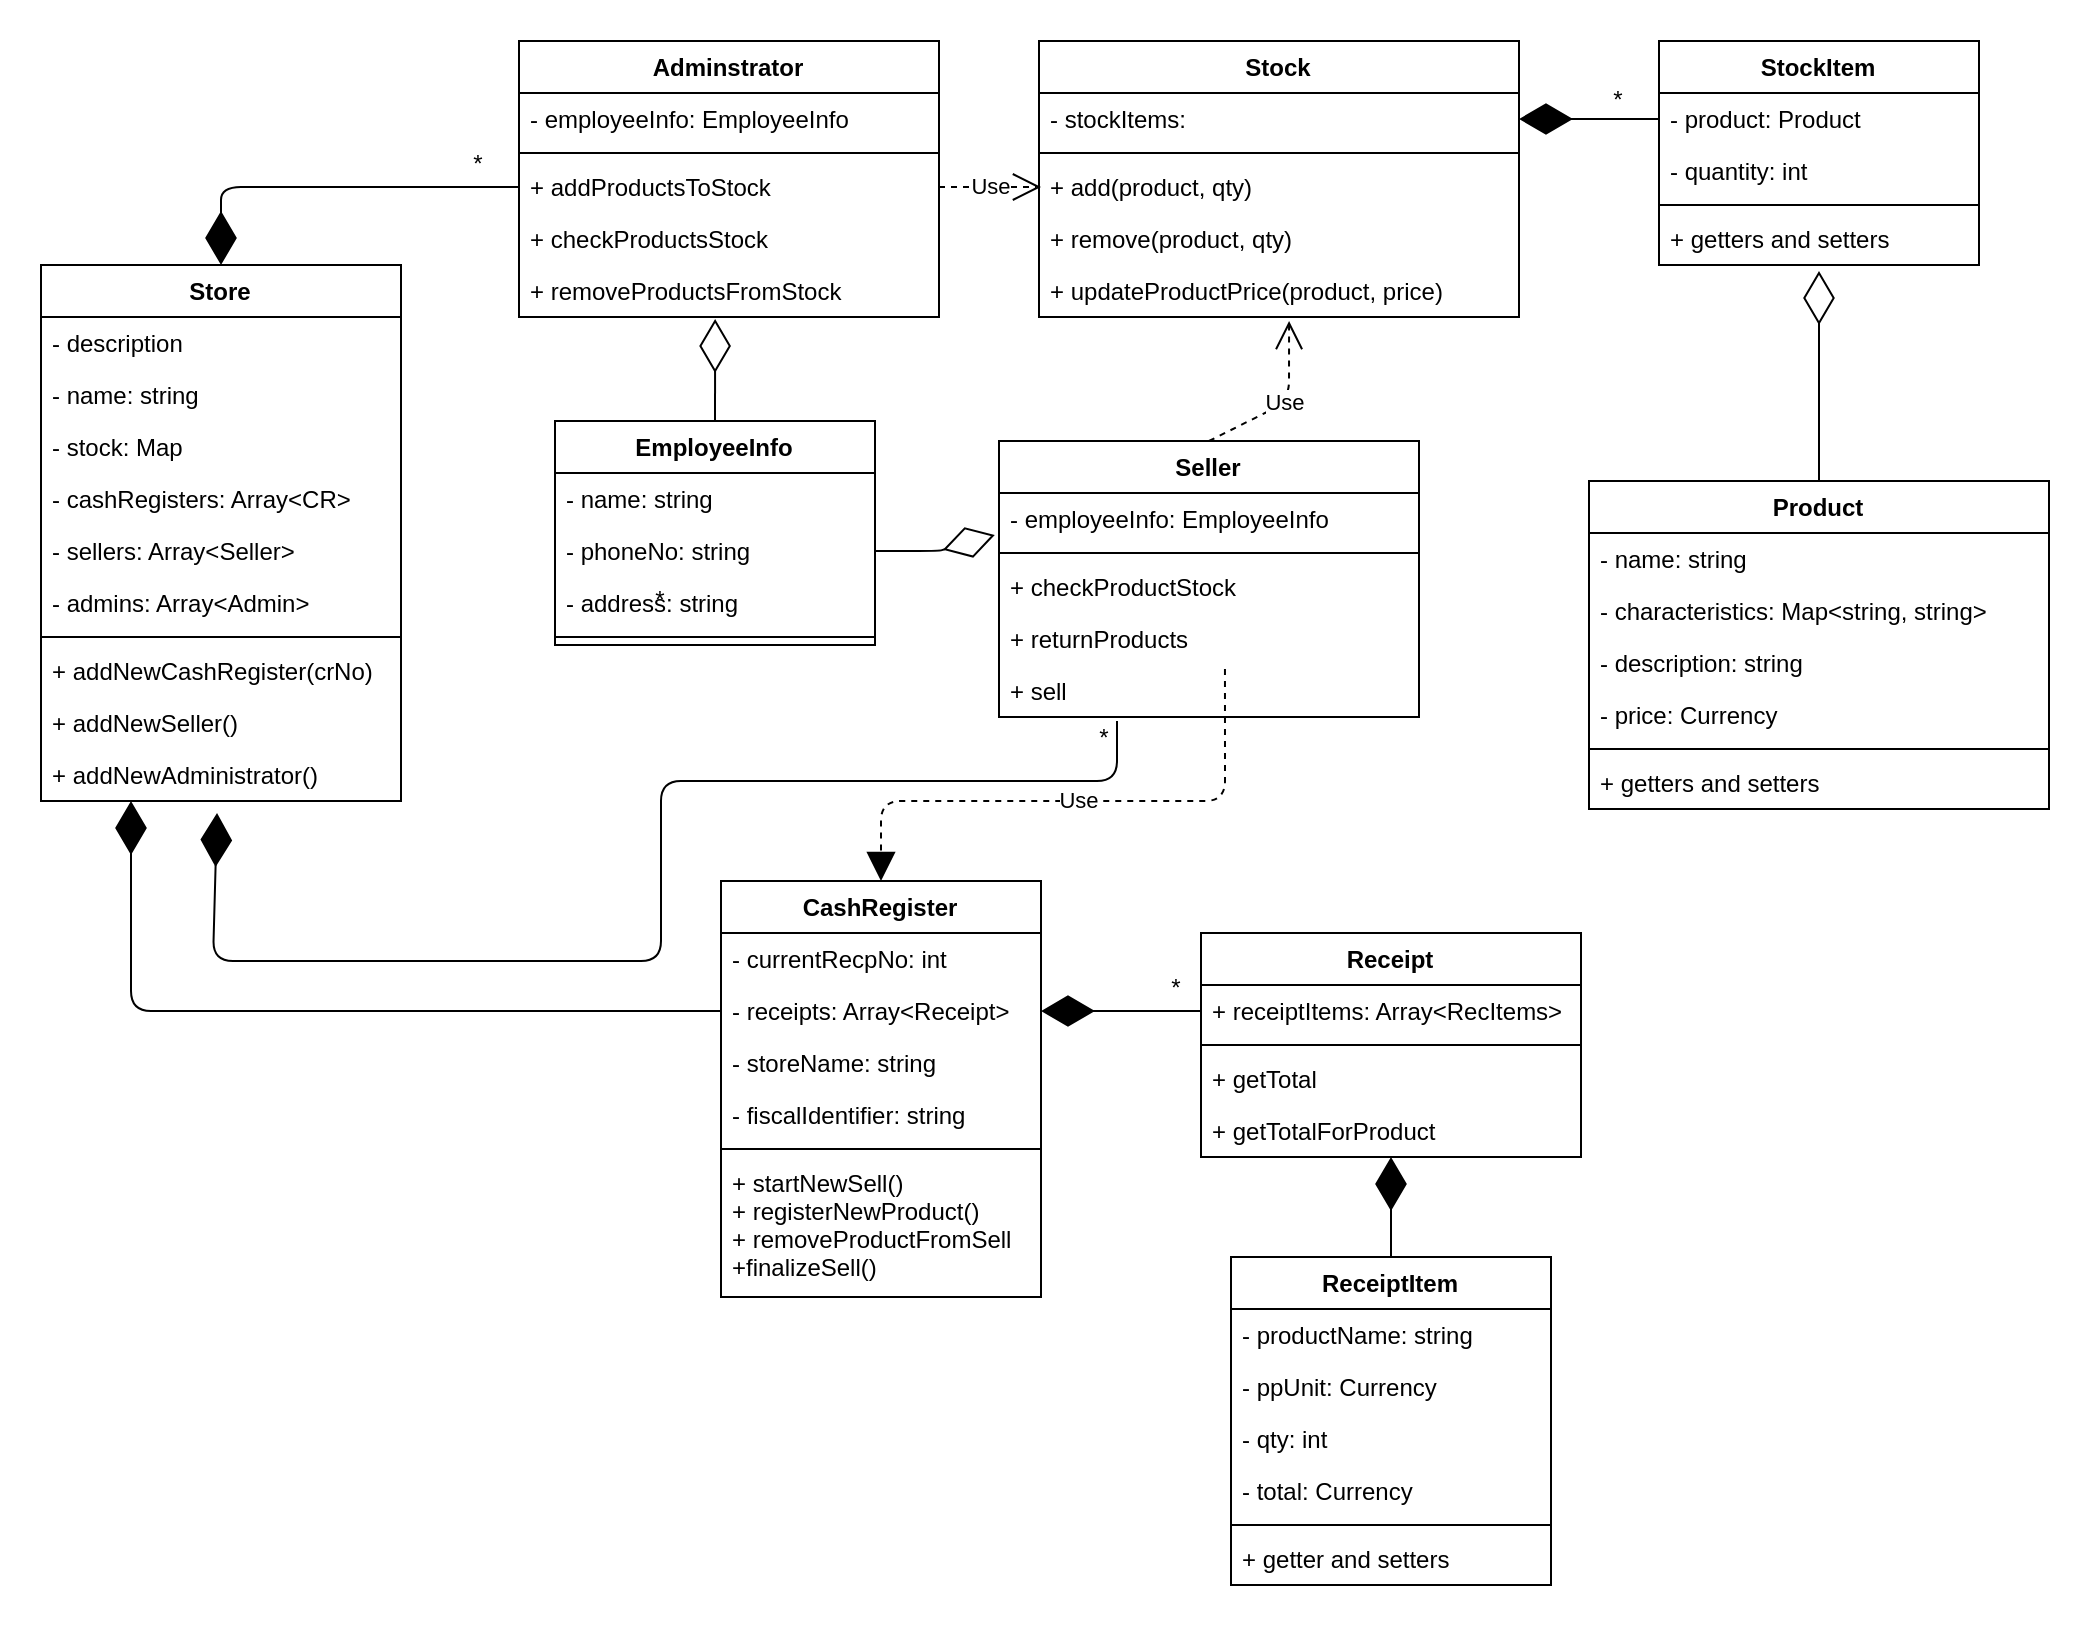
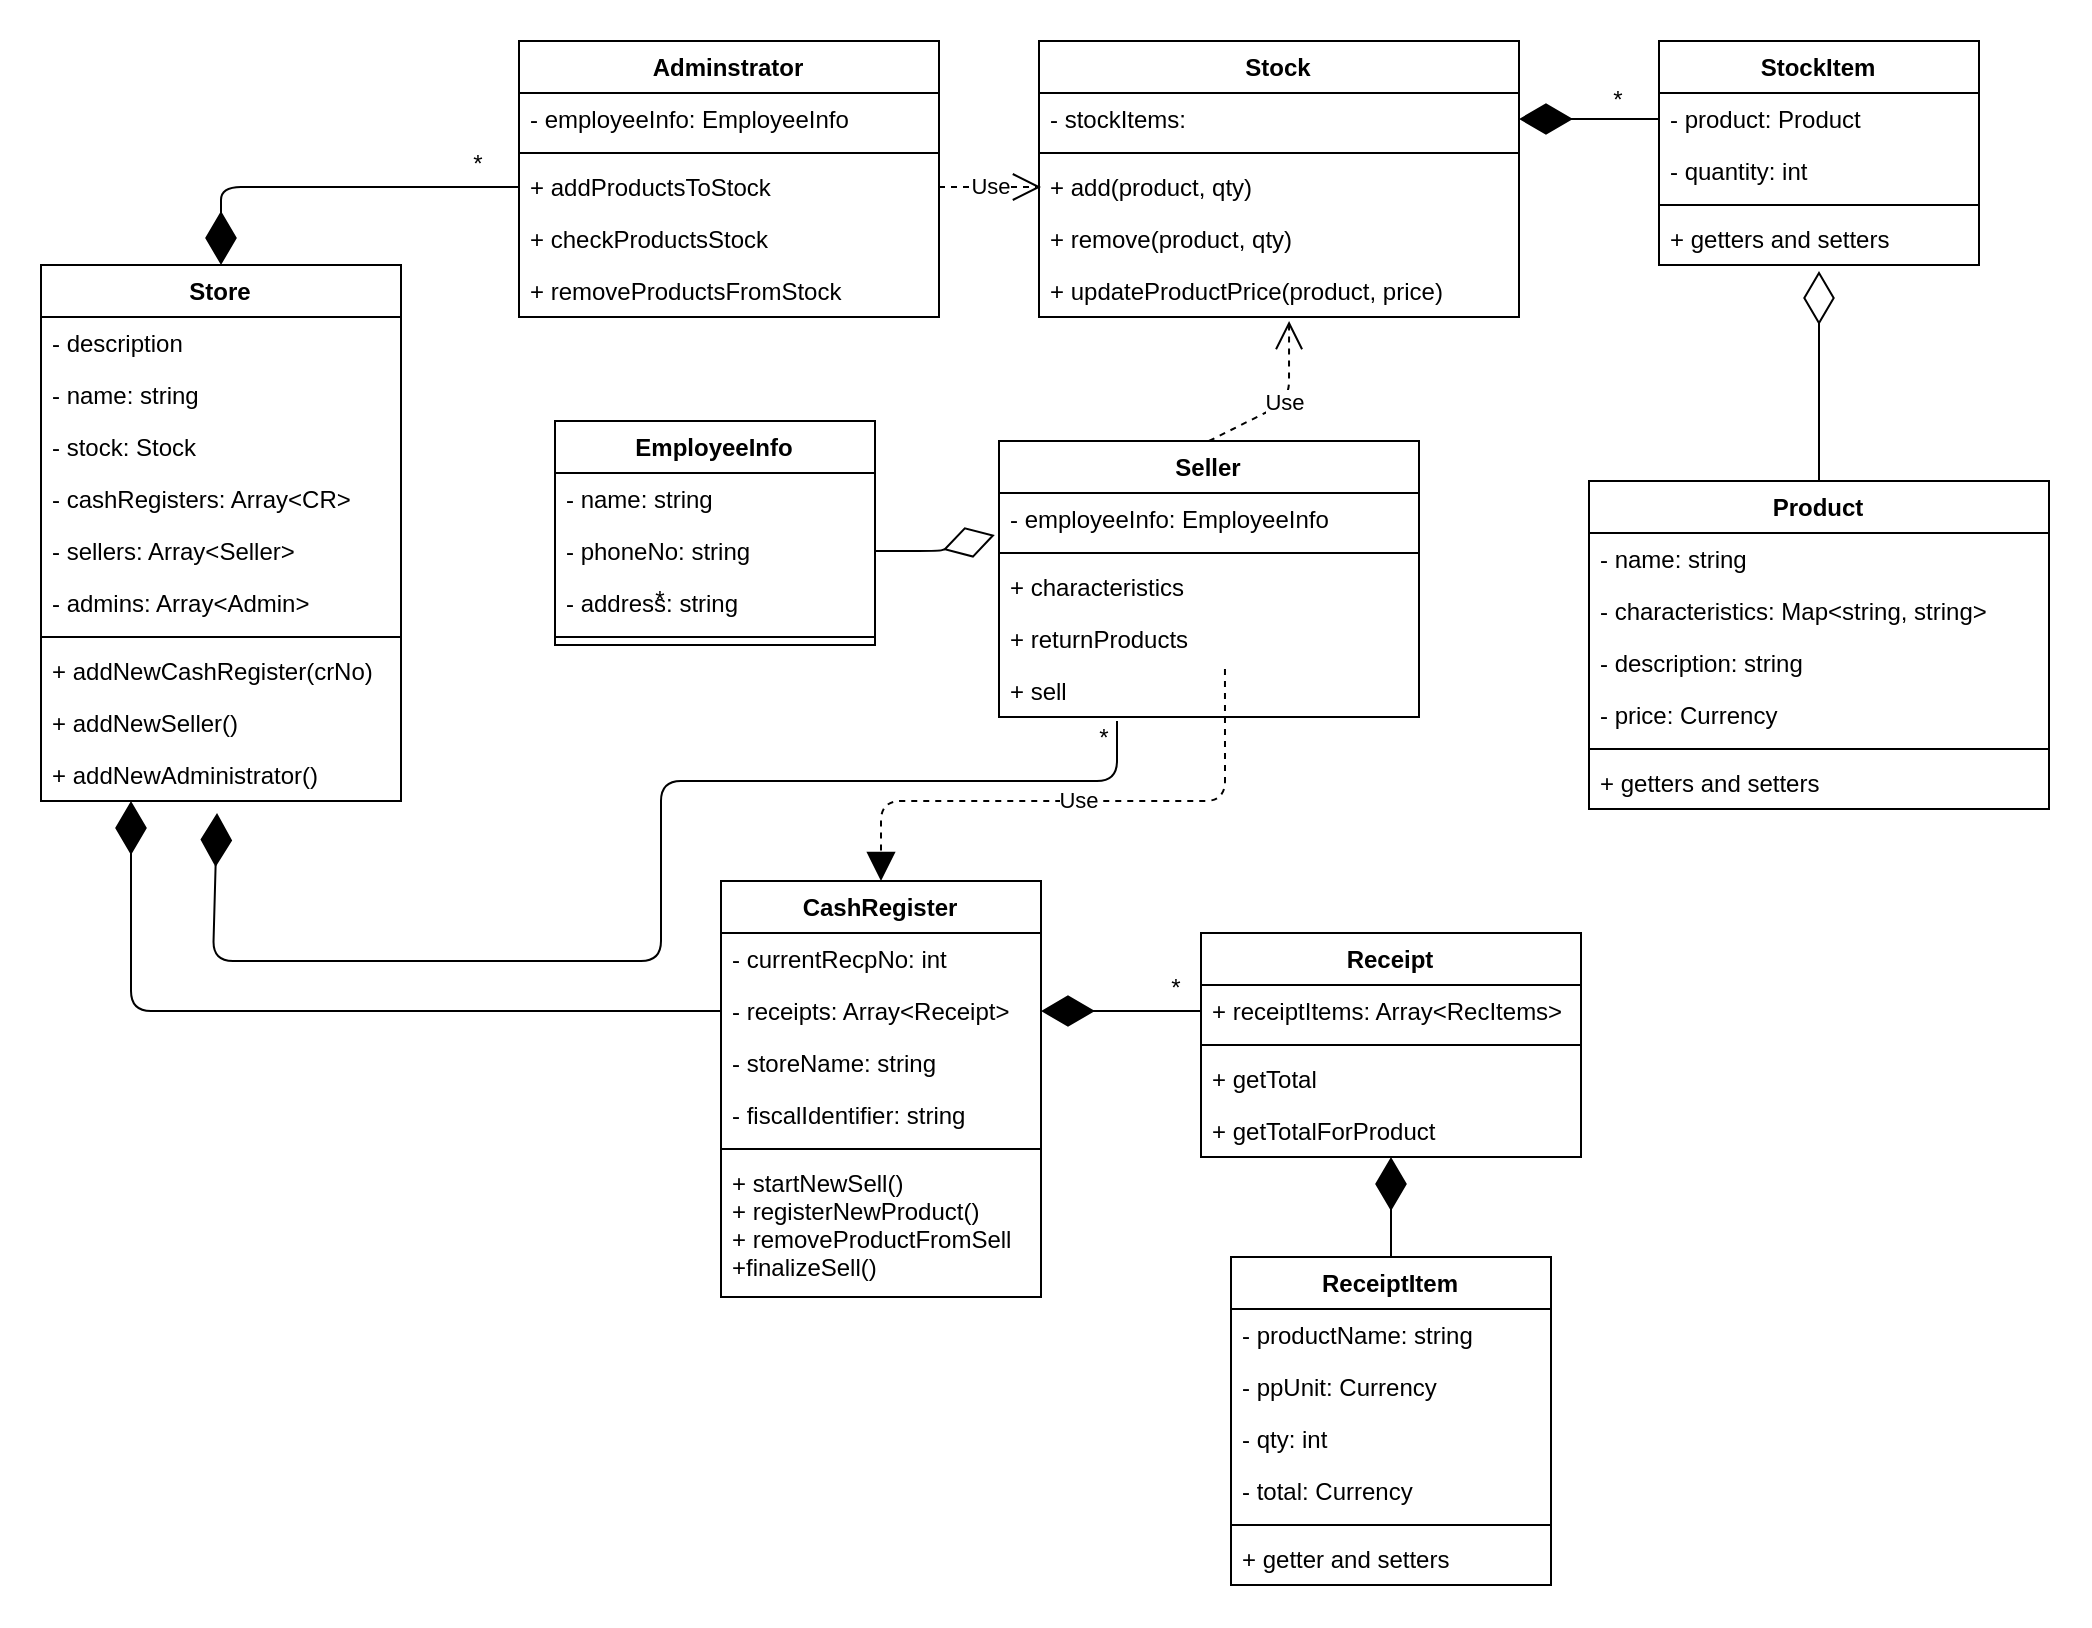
(715, 396) -> none
(123, 448) -> (137, 448)
(1135, 588) -> (1115, 588)
